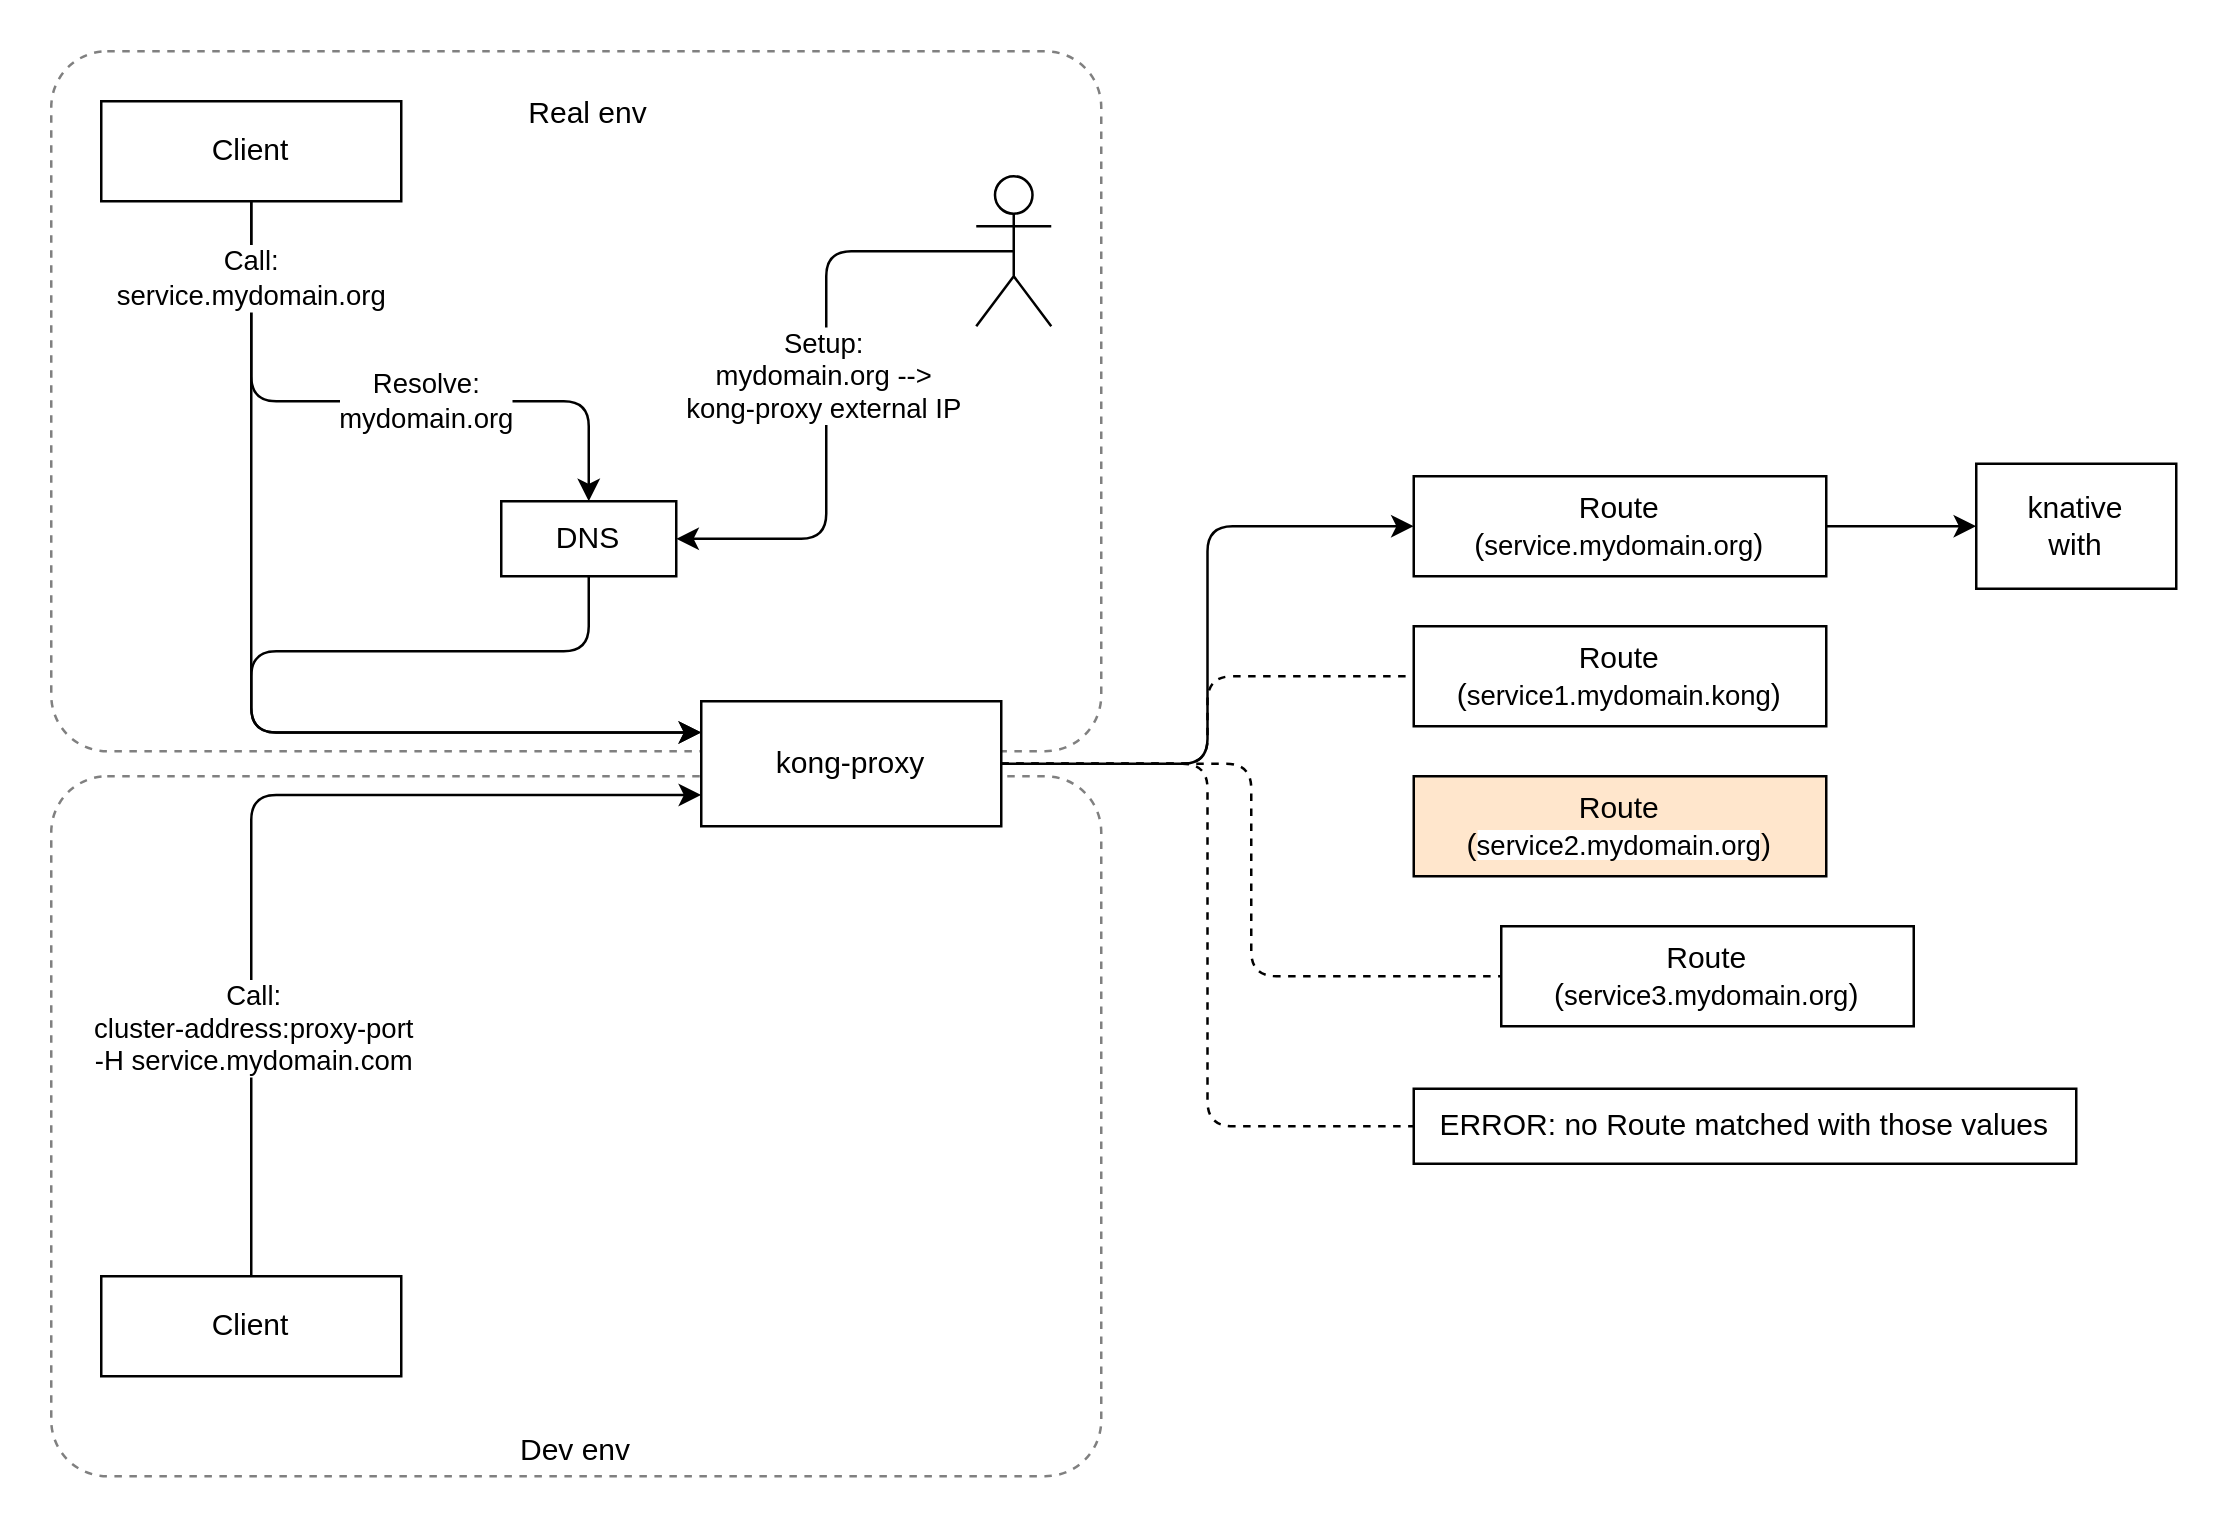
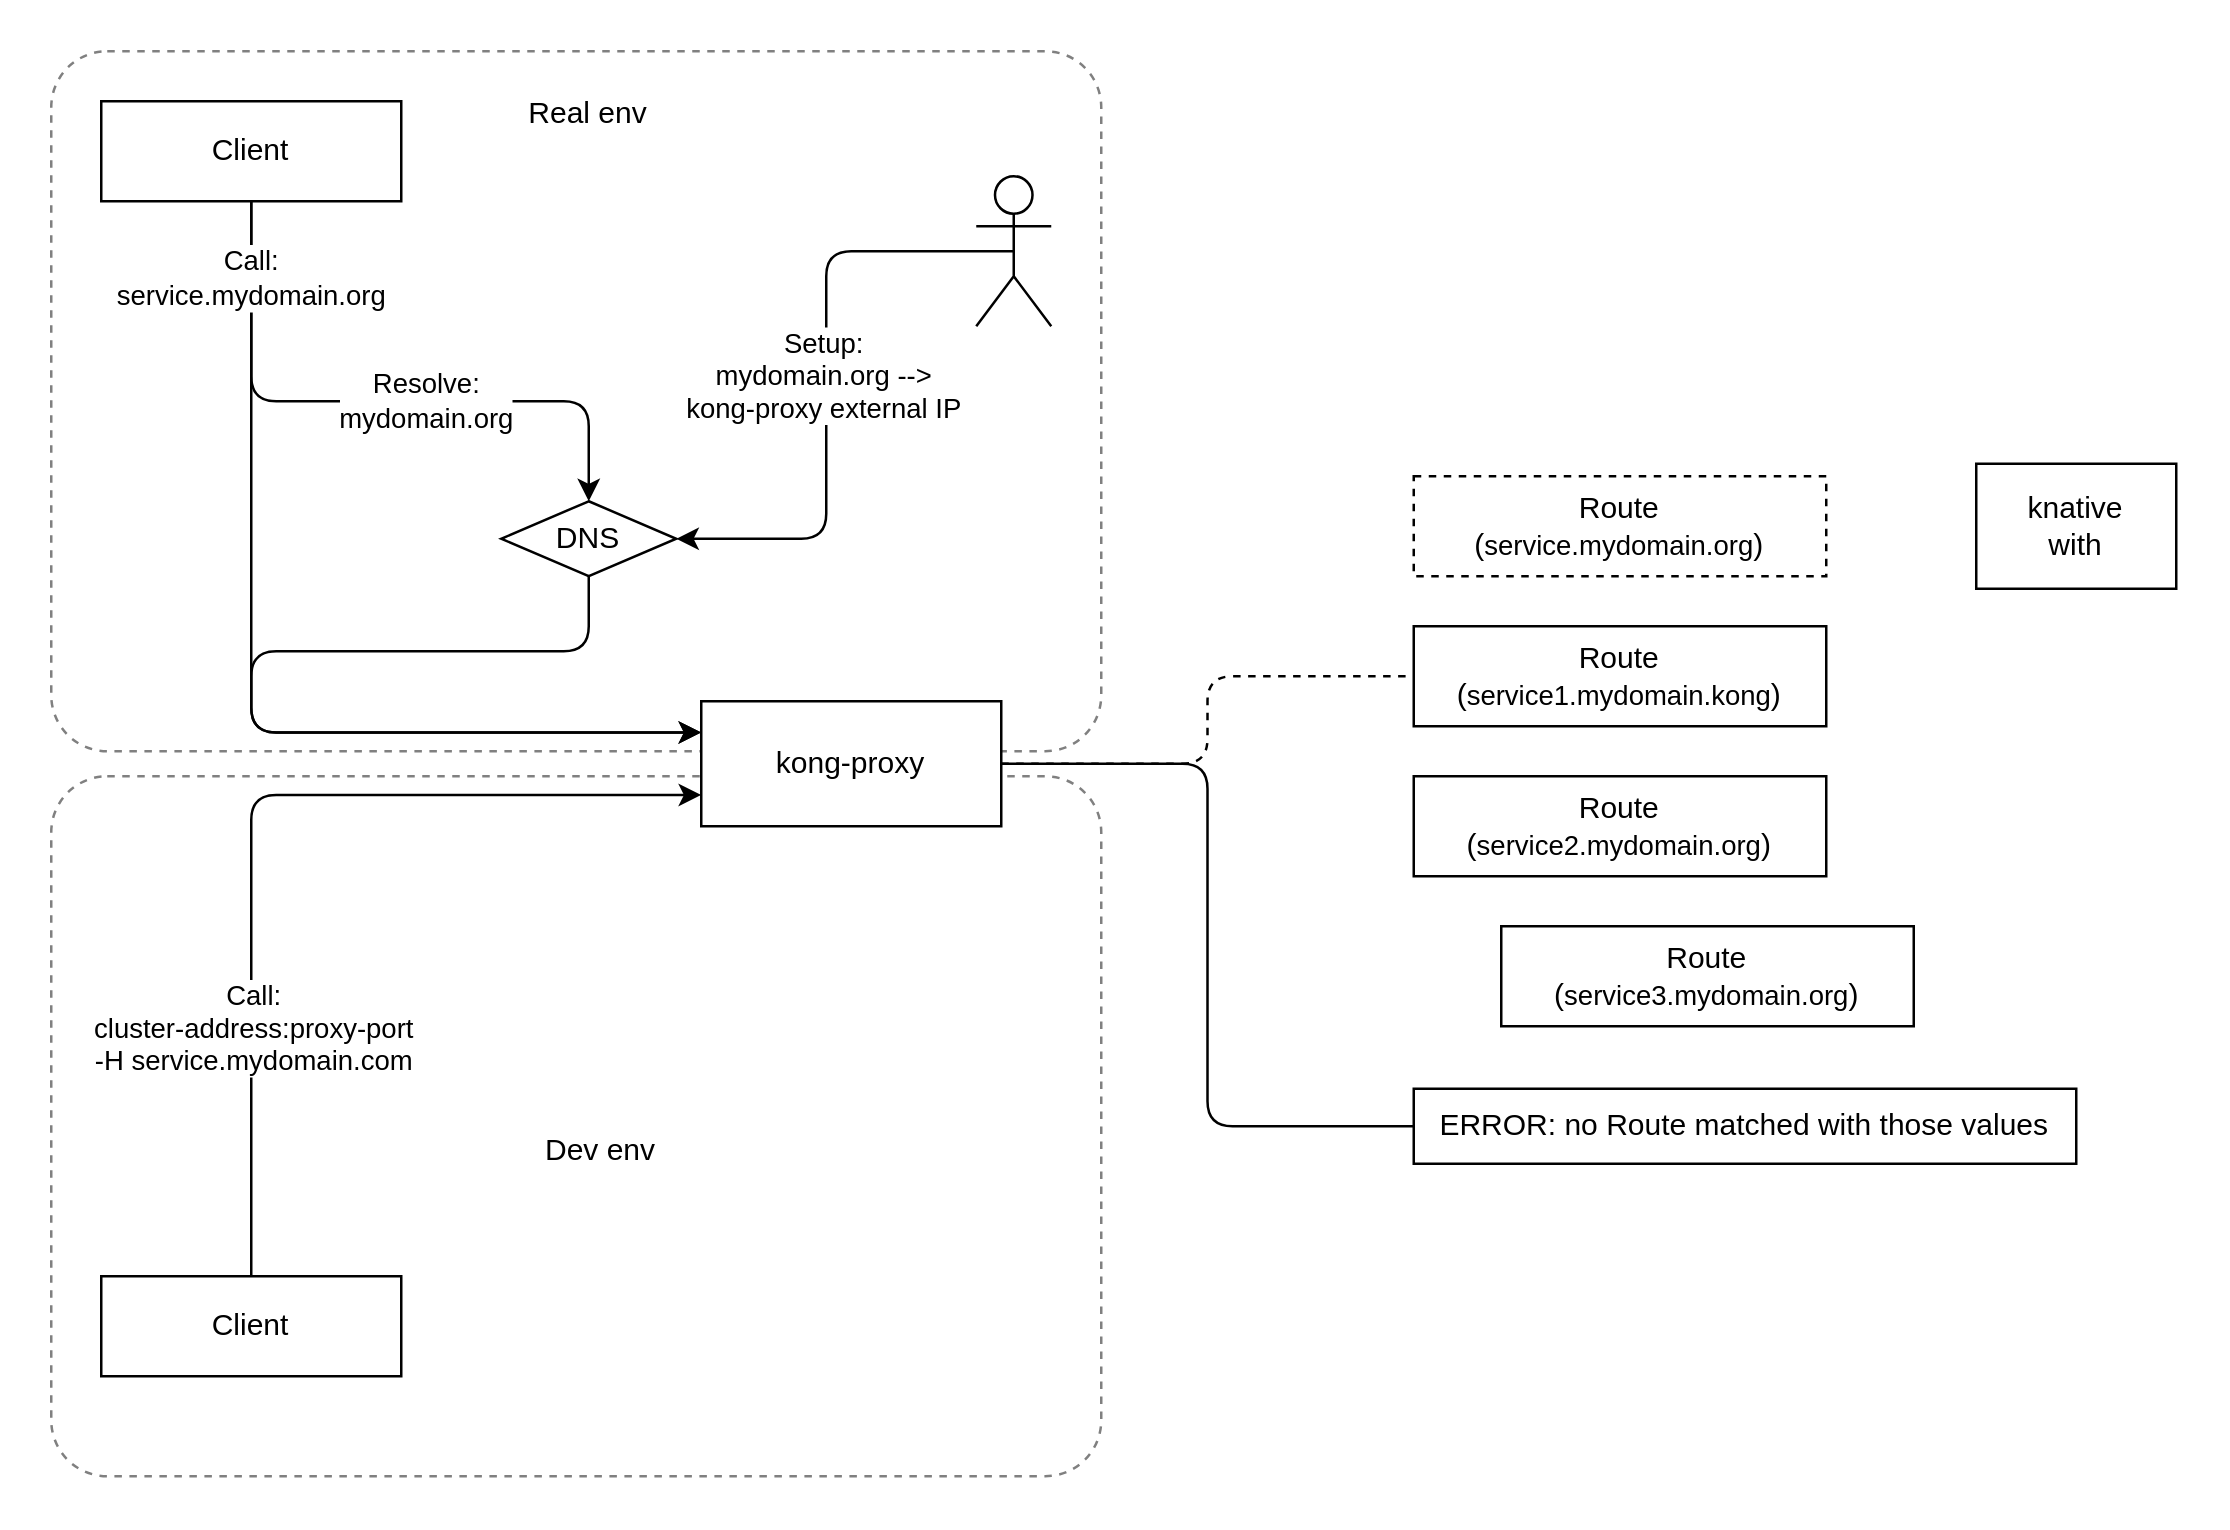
(1233, 526) -> none
(1620, 526) -> (1620, 526)
(1893, 526) -> none
(589, 539) -> (589, 539)
(1620, 826) -> (1620, 826)
(1258, 971) -> none
(1208, 1040) -> (1208, 1040)
(576, 1451) -> (601, 1151)
